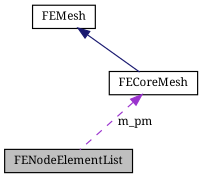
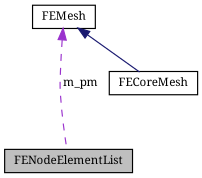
(106, 126) -> (60, 95)
